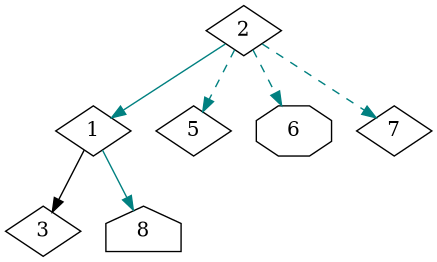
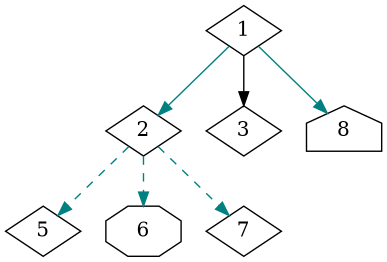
(174, 77) -> (199, 76)
